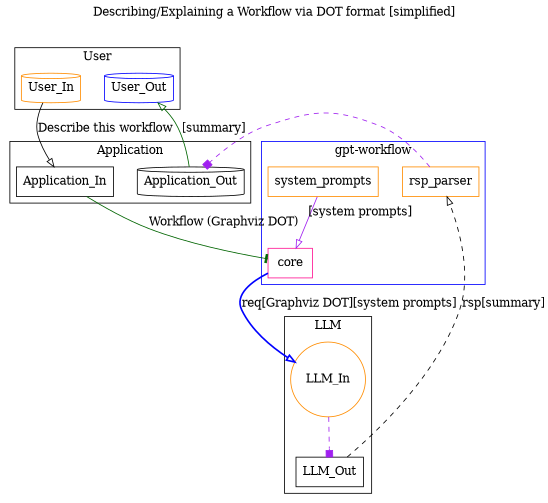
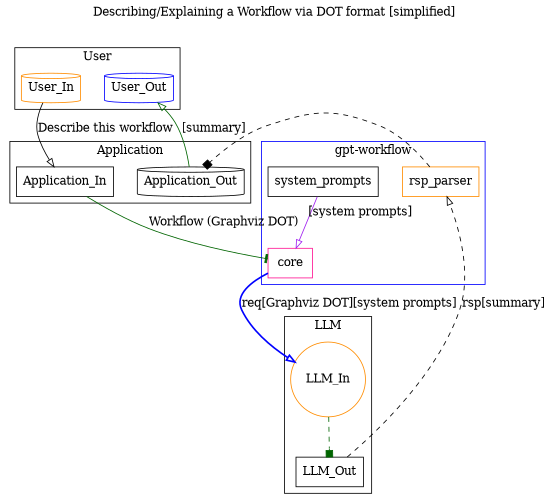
(323, 113) -> (323, 113)
(323, 182) -> (323, 182)
(329, 433) -> (329, 433)
